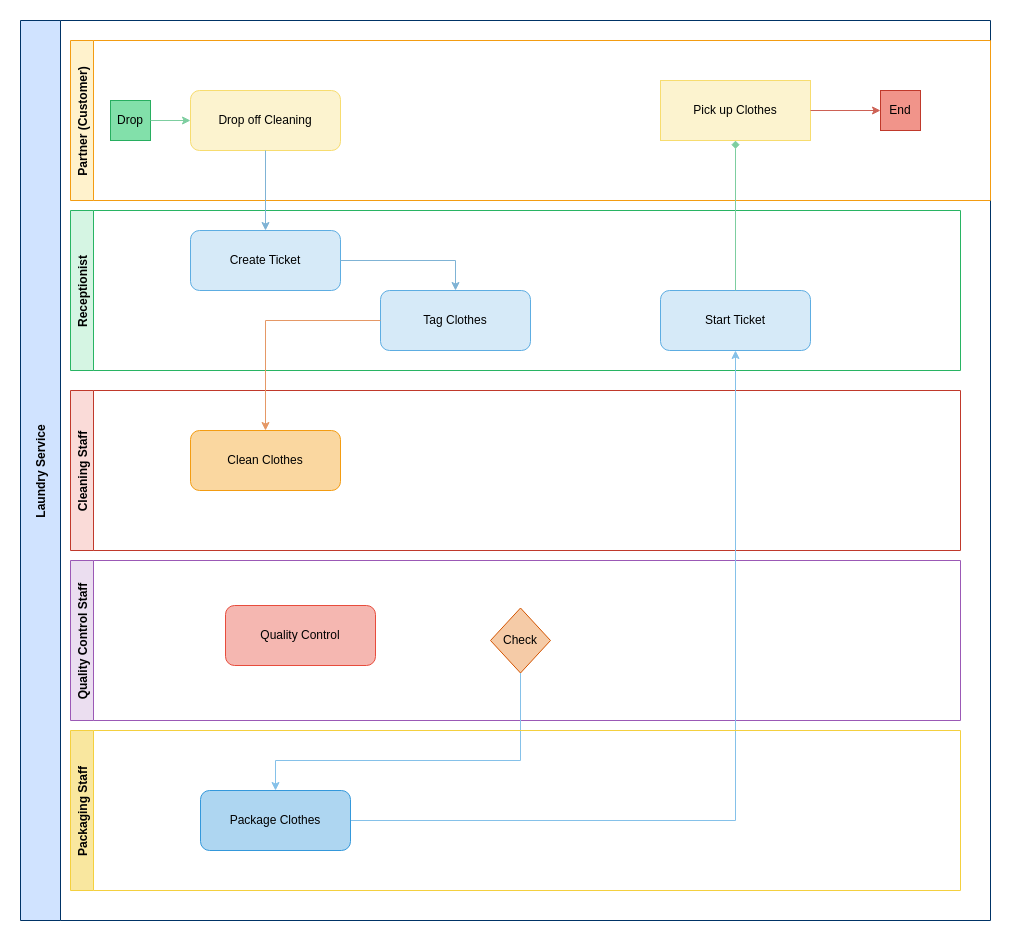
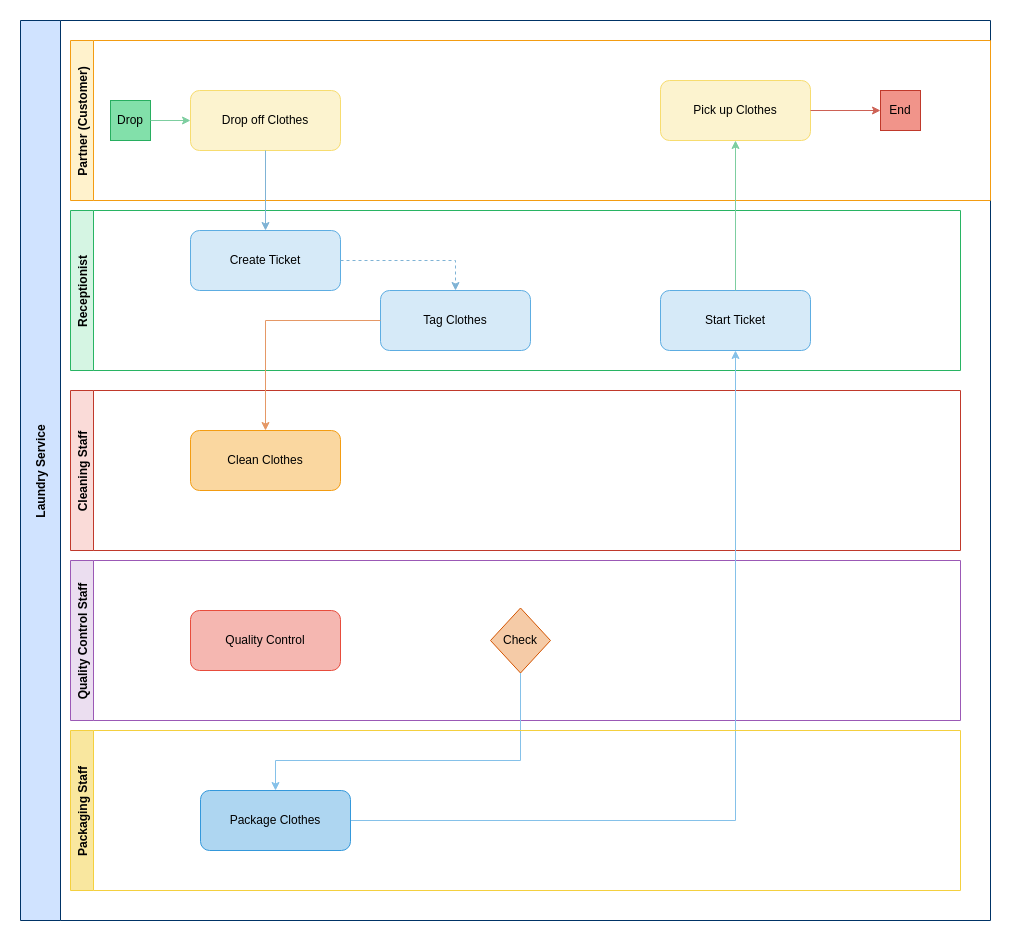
(736, 111) -> (736, 111)
(266, 121) -> (266, 121)
(736, 149) -> (736, 149)
(410, 261) -> (410, 261)
(301, 636) -> (266, 641)
